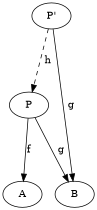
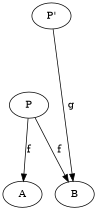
(41, 57) -> none
(59, 150) -> (59, 150)
